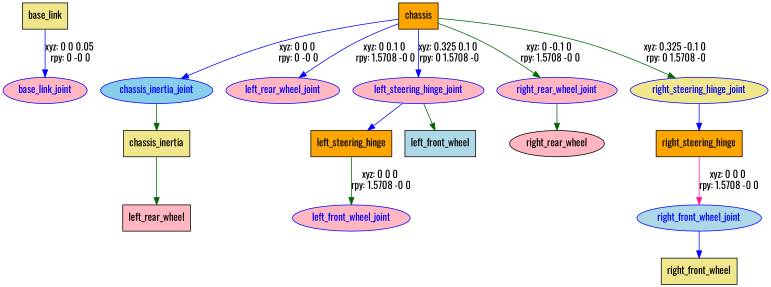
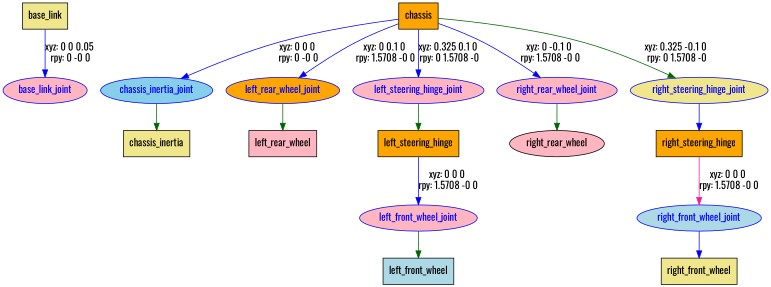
(488, 45) -> (488, 45)
(283, 90) -> (283, 90)
(428, 114) -> (418, 241)
(388, 115) -> (418, 113)
(157, 177) -> (283, 113)
(351, 177) -> (418, 177)
